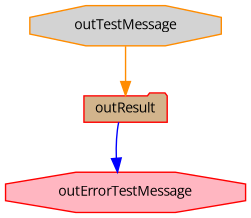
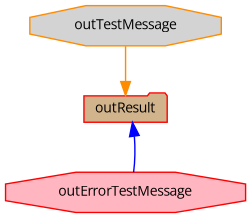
(117, 140) -> (135, 154)
